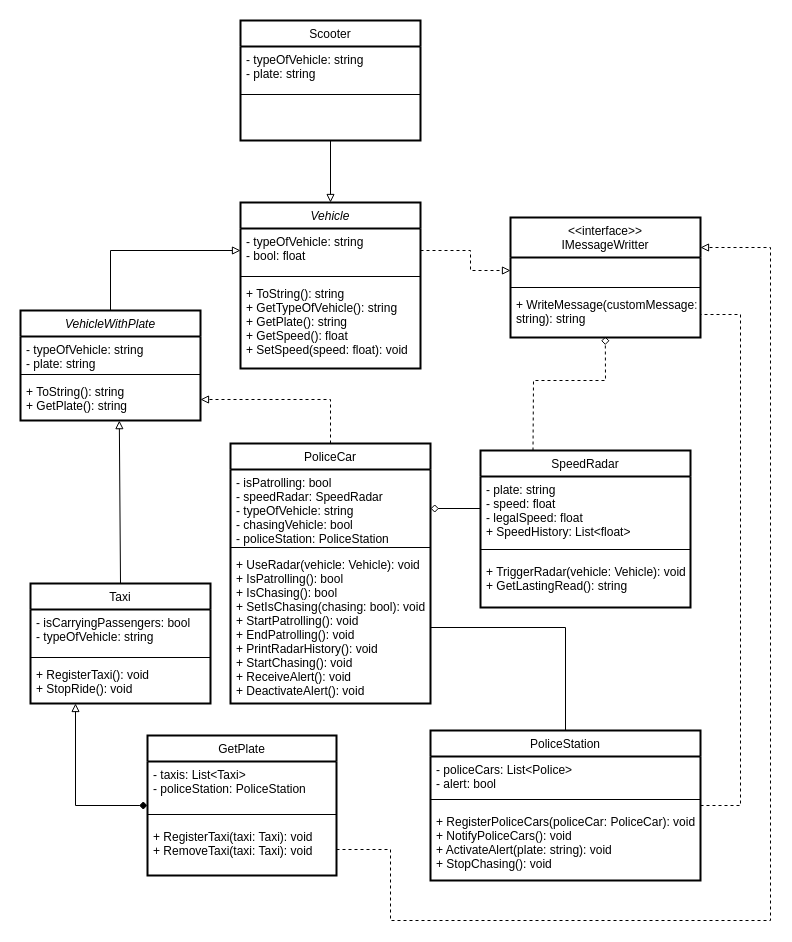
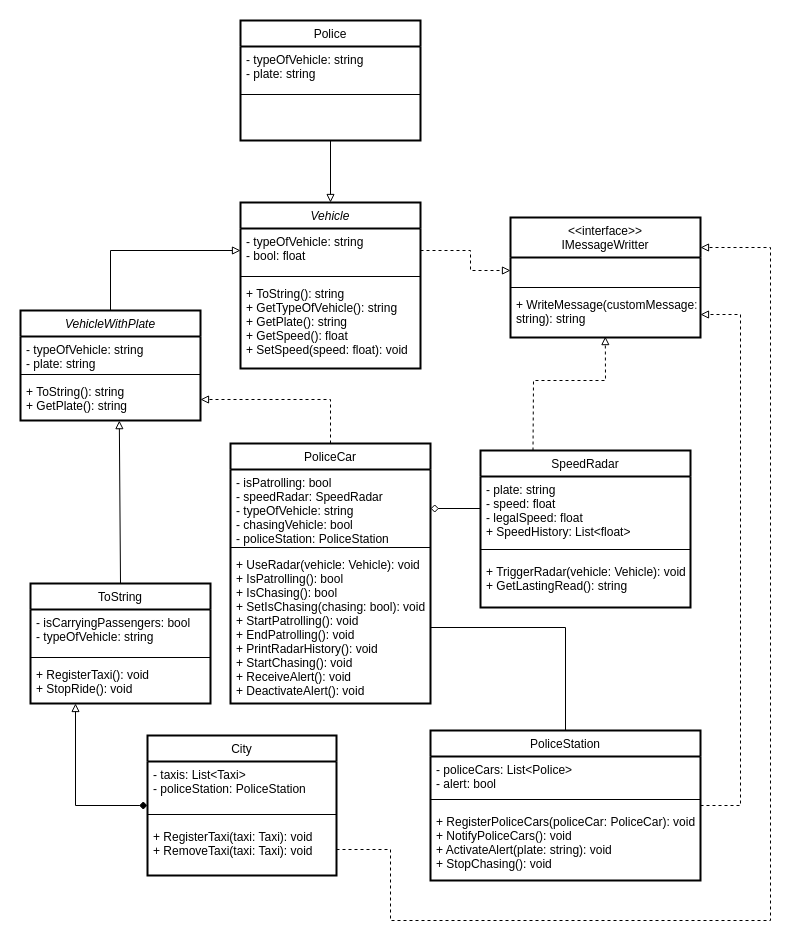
(330, 34) -> (330, 34)
(707, 315) -> (710, 315)
(605, 345) -> (605, 346)
(120, 597) -> (120, 597)
(242, 749) -> (242, 749)
